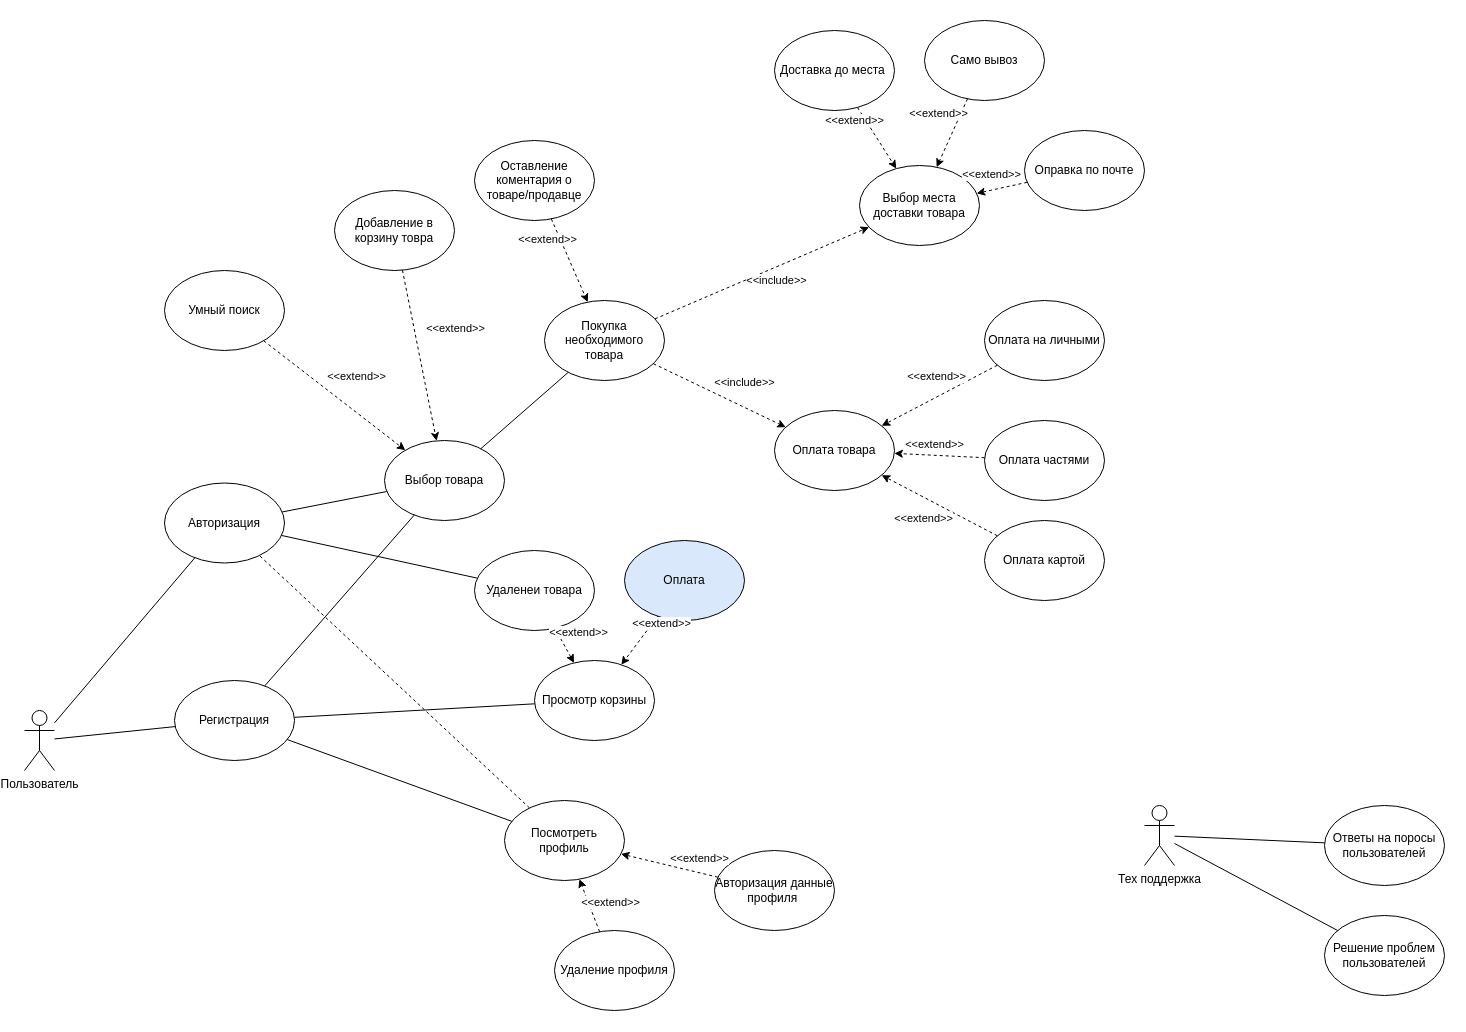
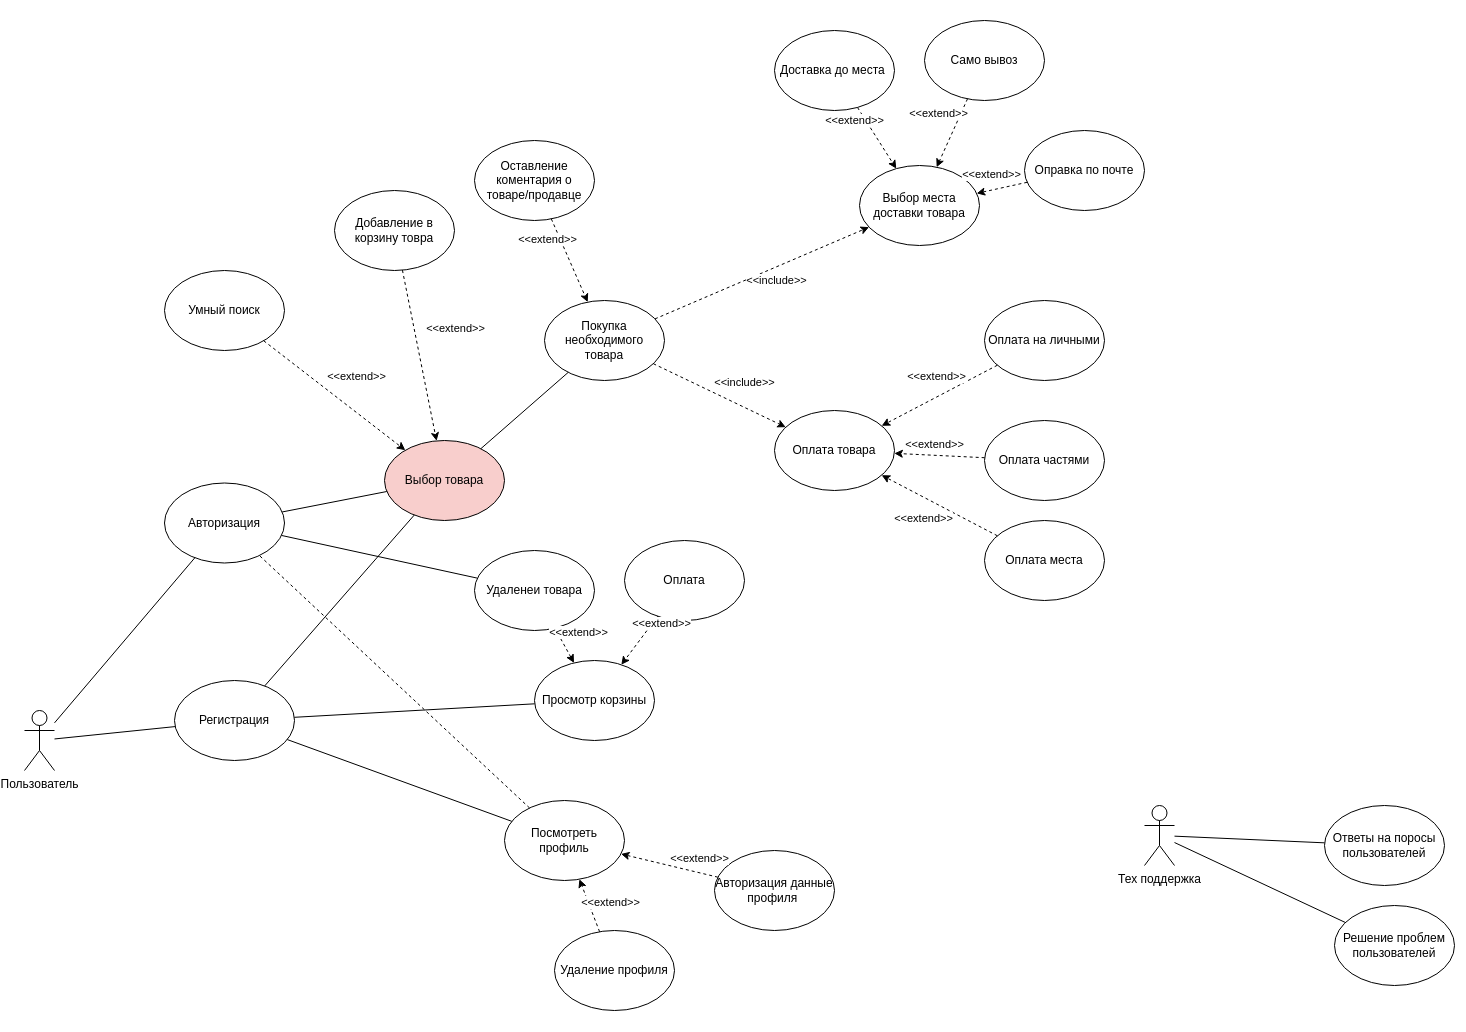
(445, 481) -> (445, 481)
(1045, 561) -> (1045, 561)
(685, 581) -> (685, 581)
(1385, 956) -> (1395, 946)
